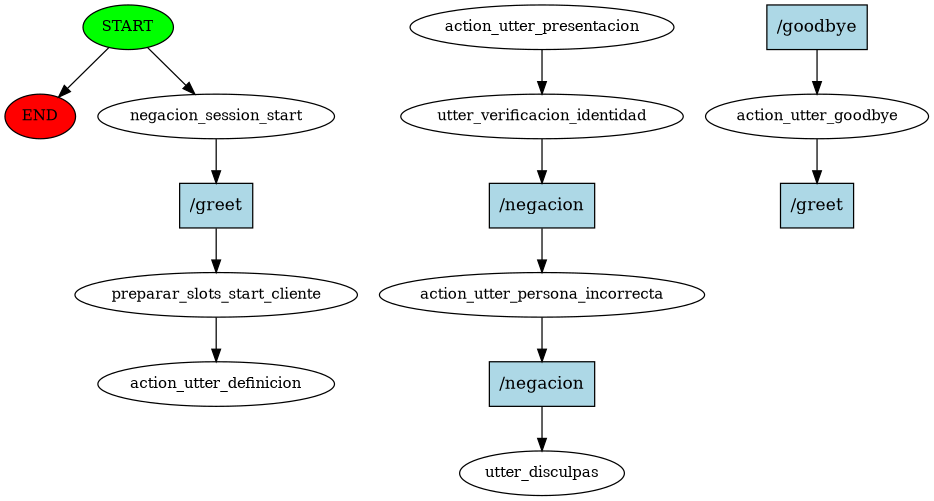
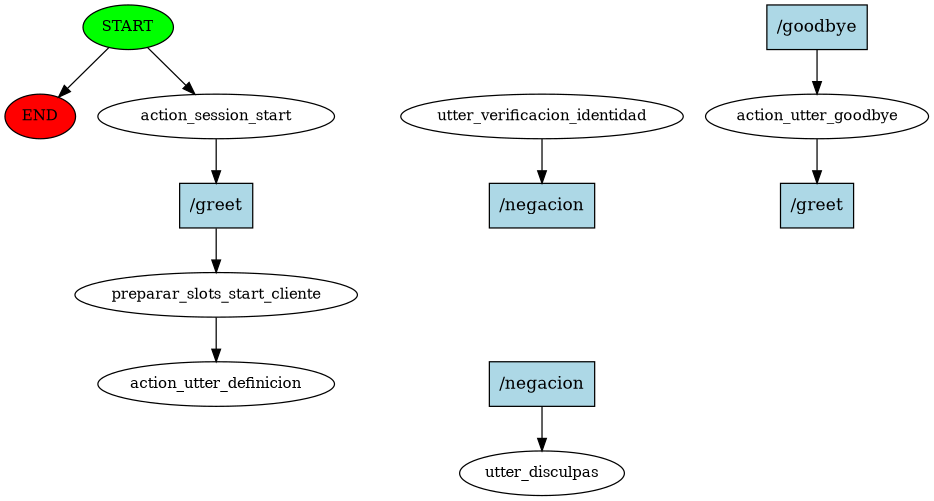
(542, 27) -> none
(216, 116) -> (216, 116)
(542, 295) -> none
